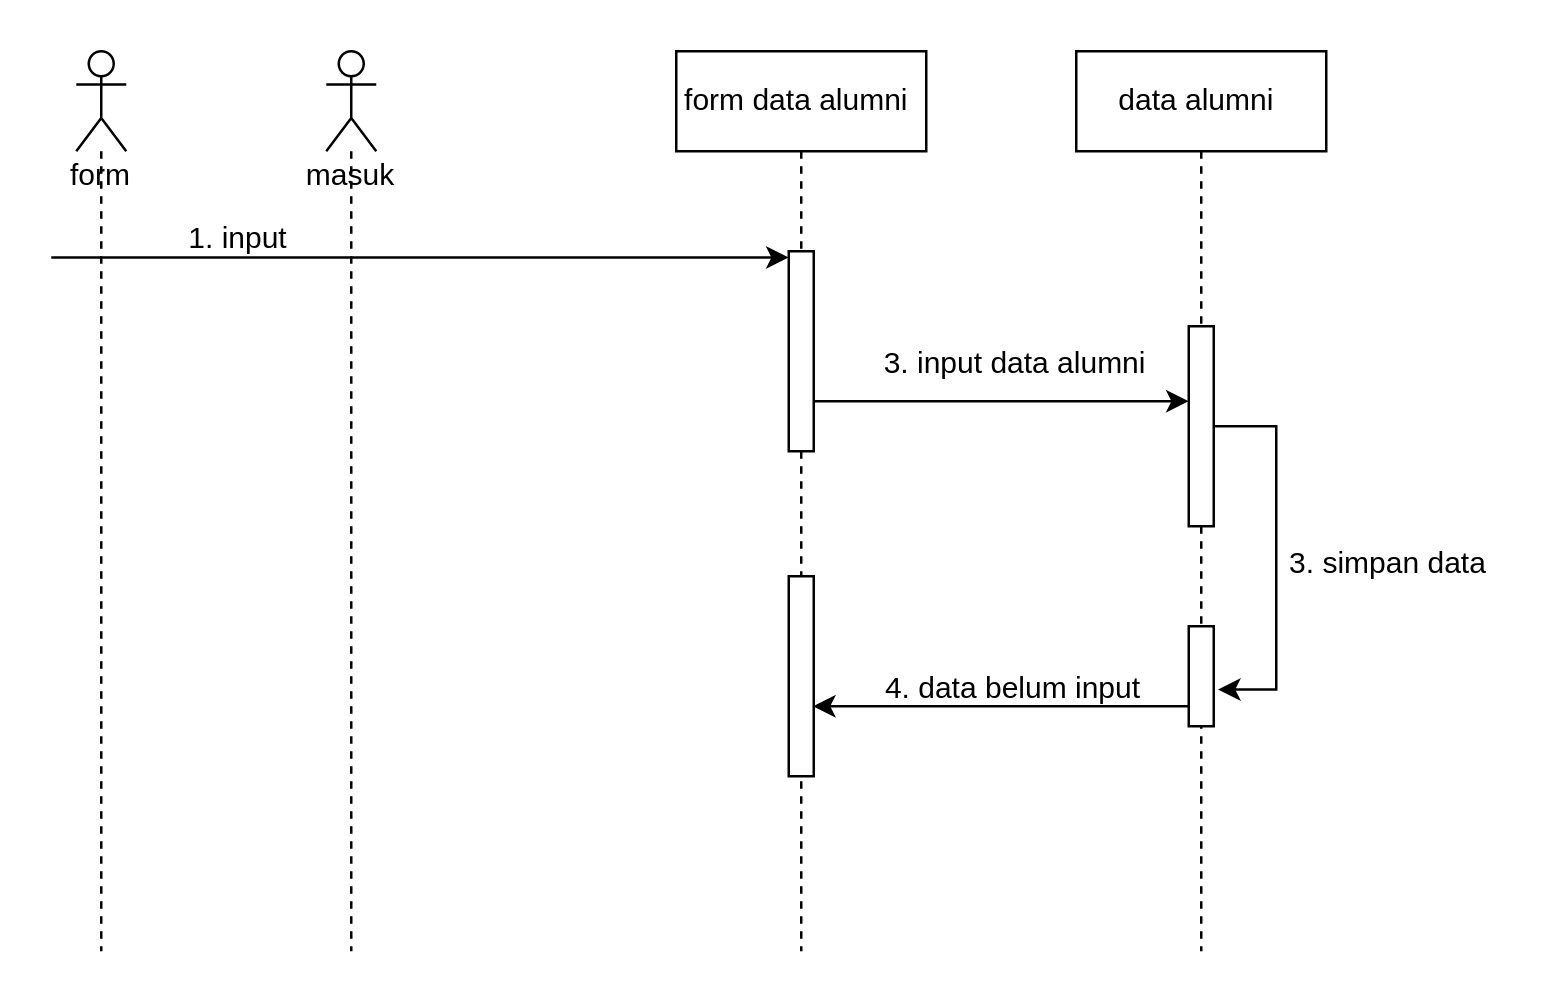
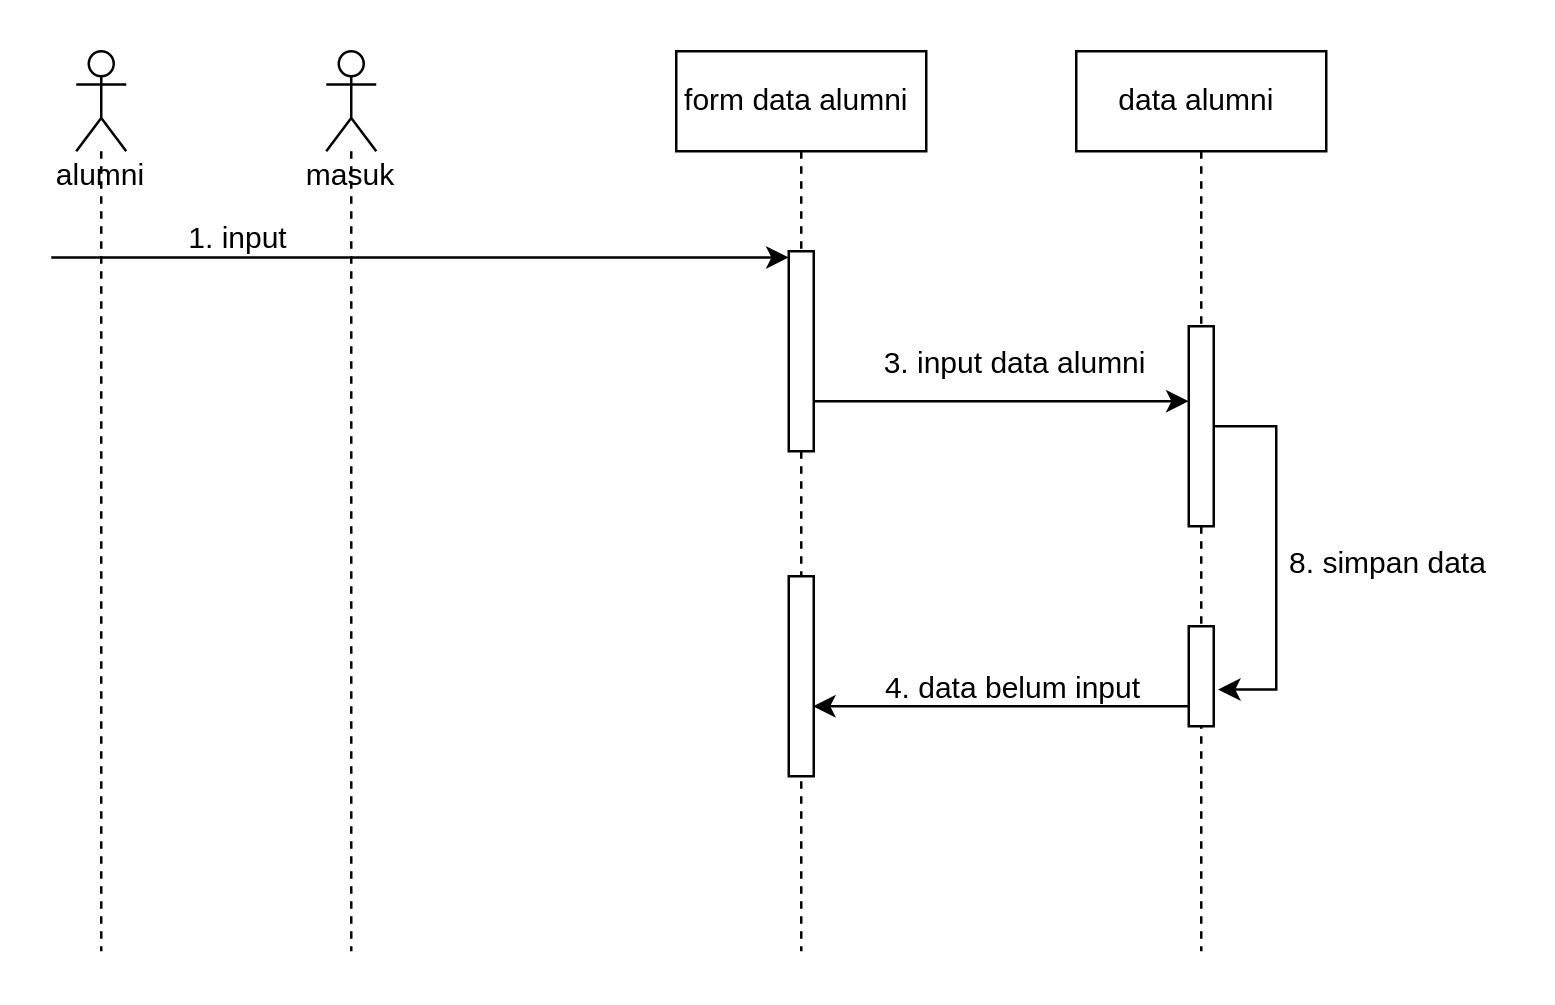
(101, 195) -> (101, 195)
(1389, 564) -> (1389, 564)
